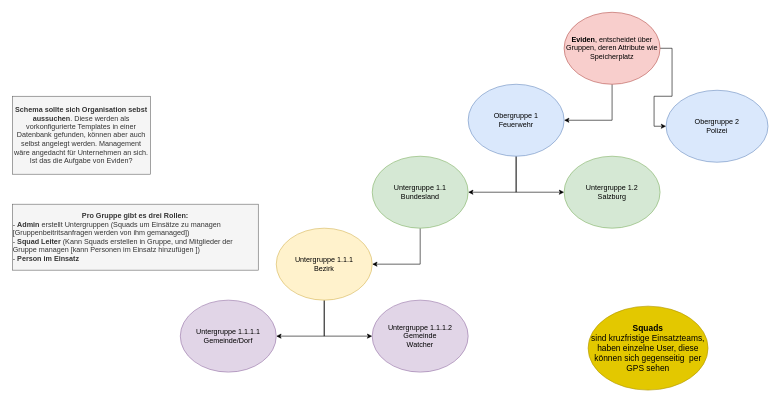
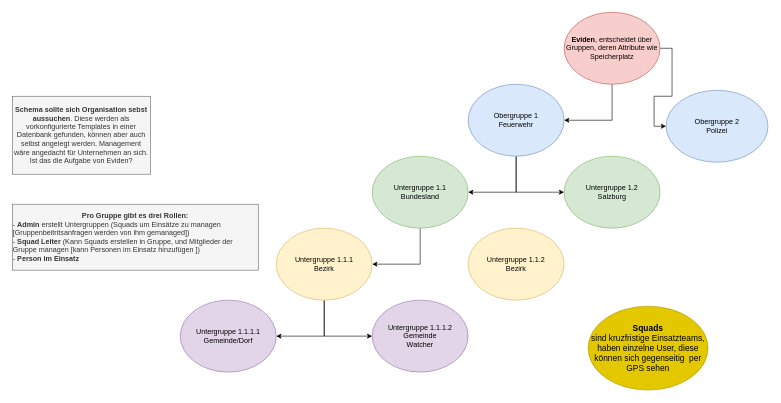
none -> (516, 264)
